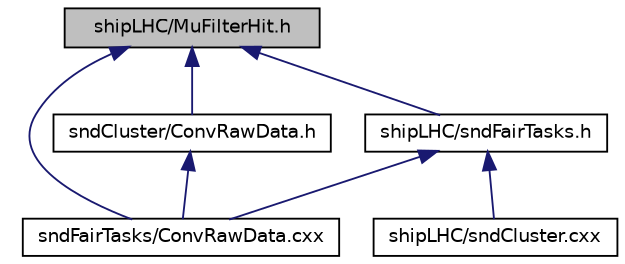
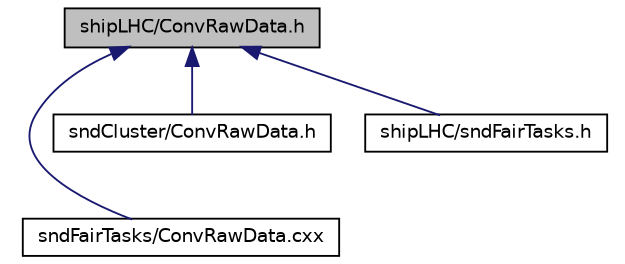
(192, 28) -> (192, 28)
(325, 188) -> none
(186, 195) -> none
(496, 237) -> none
